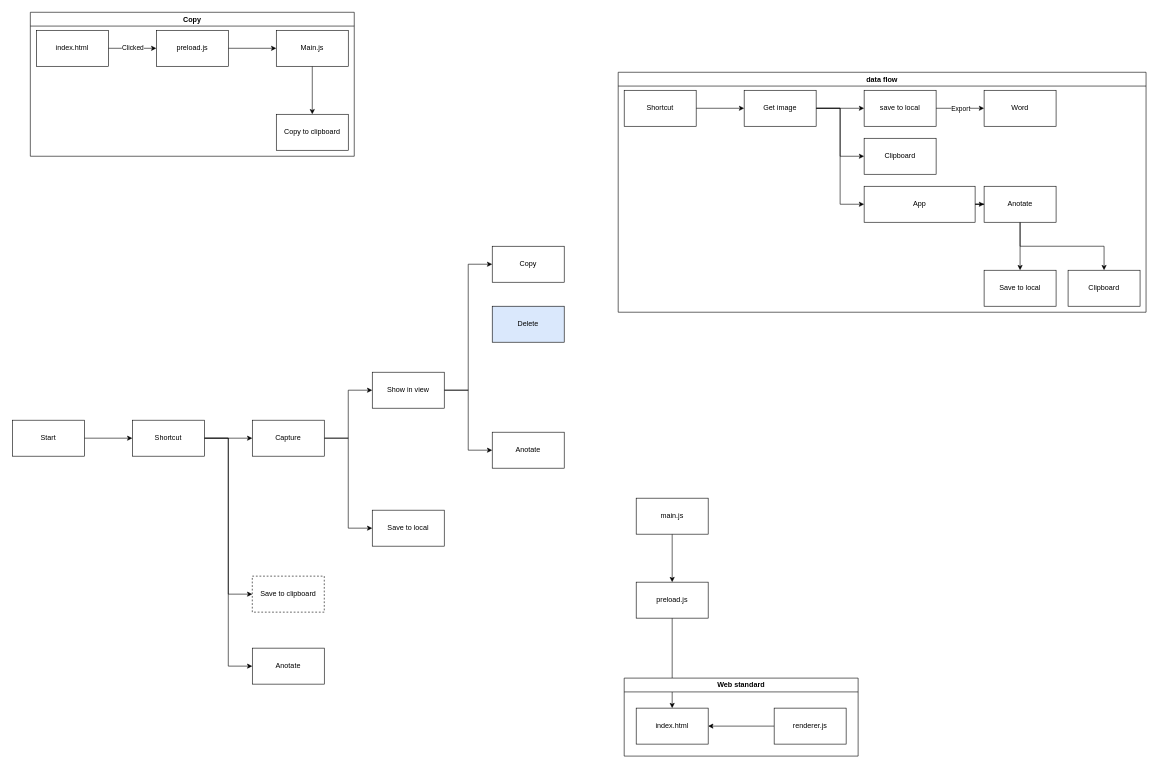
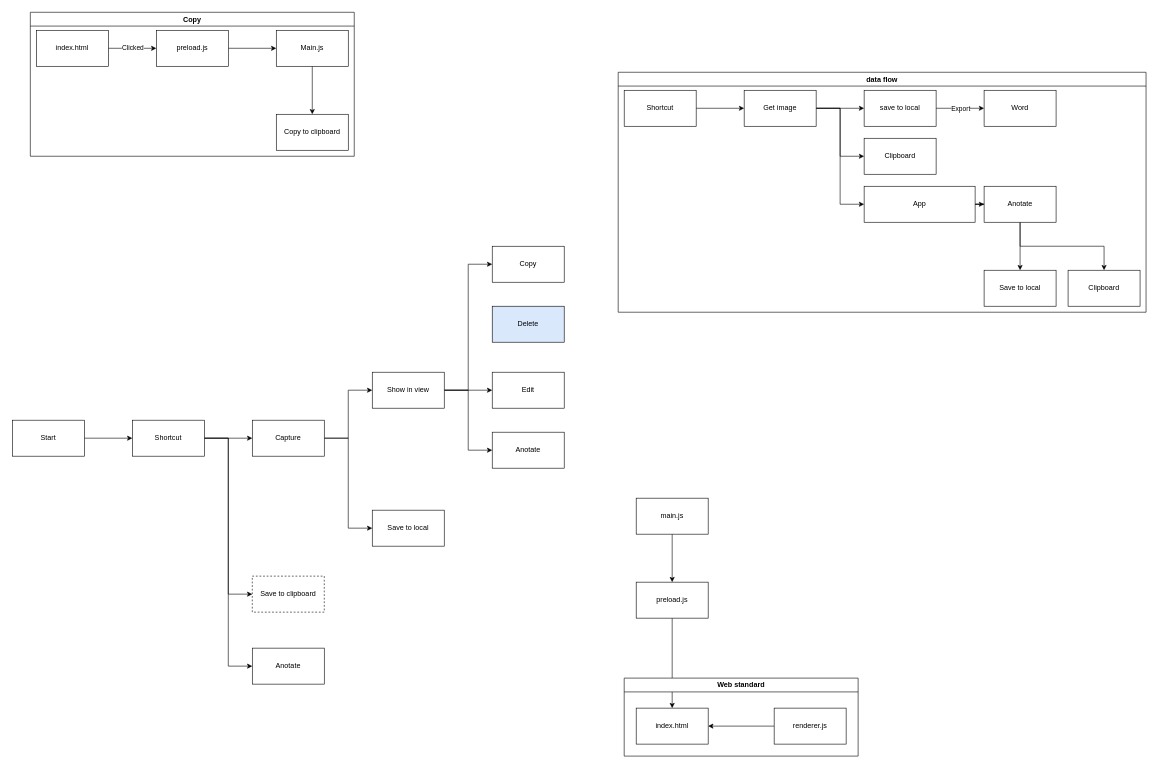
none -> (486, 390)
none -> (528, 390)
